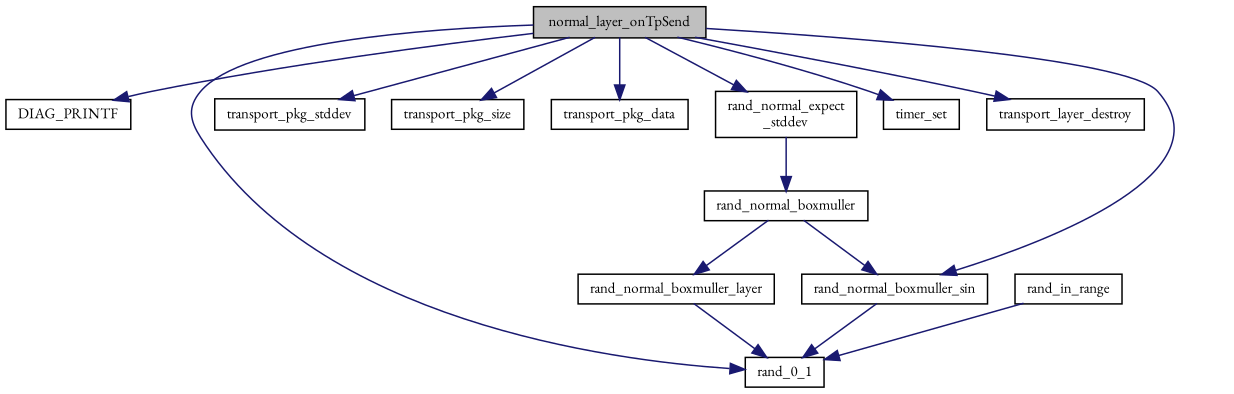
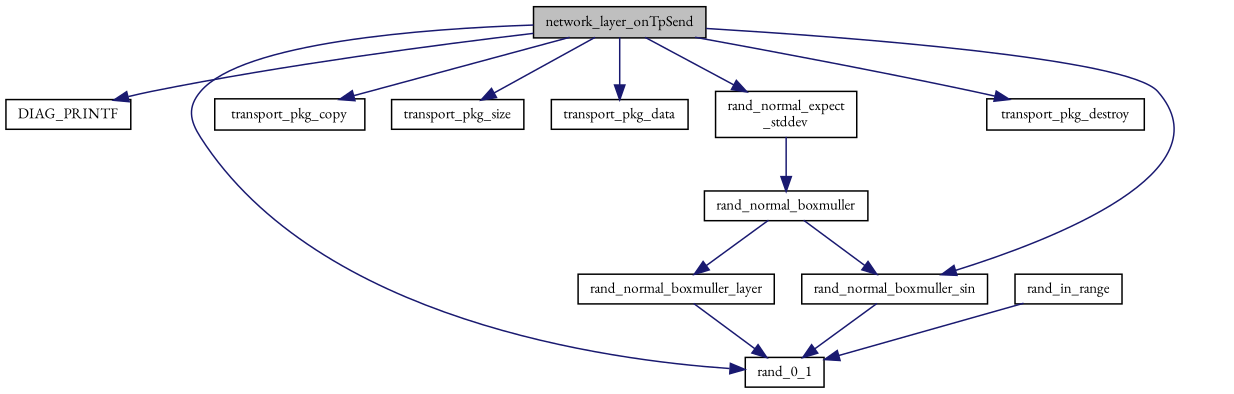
(620, 22) -> (620, 22)
(290, 114) -> (290, 114)
(921, 114) -> none
(1066, 114) -> (1066, 114)
